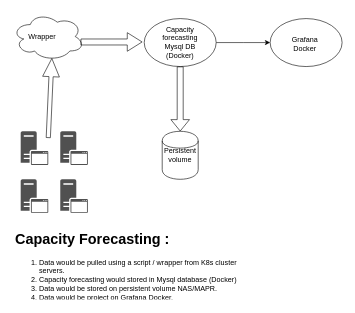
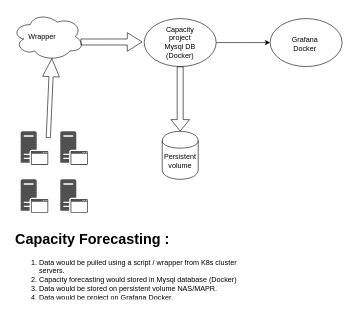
(180, 42) -> (180, 42)
(180, 155) -> (180, 161)
